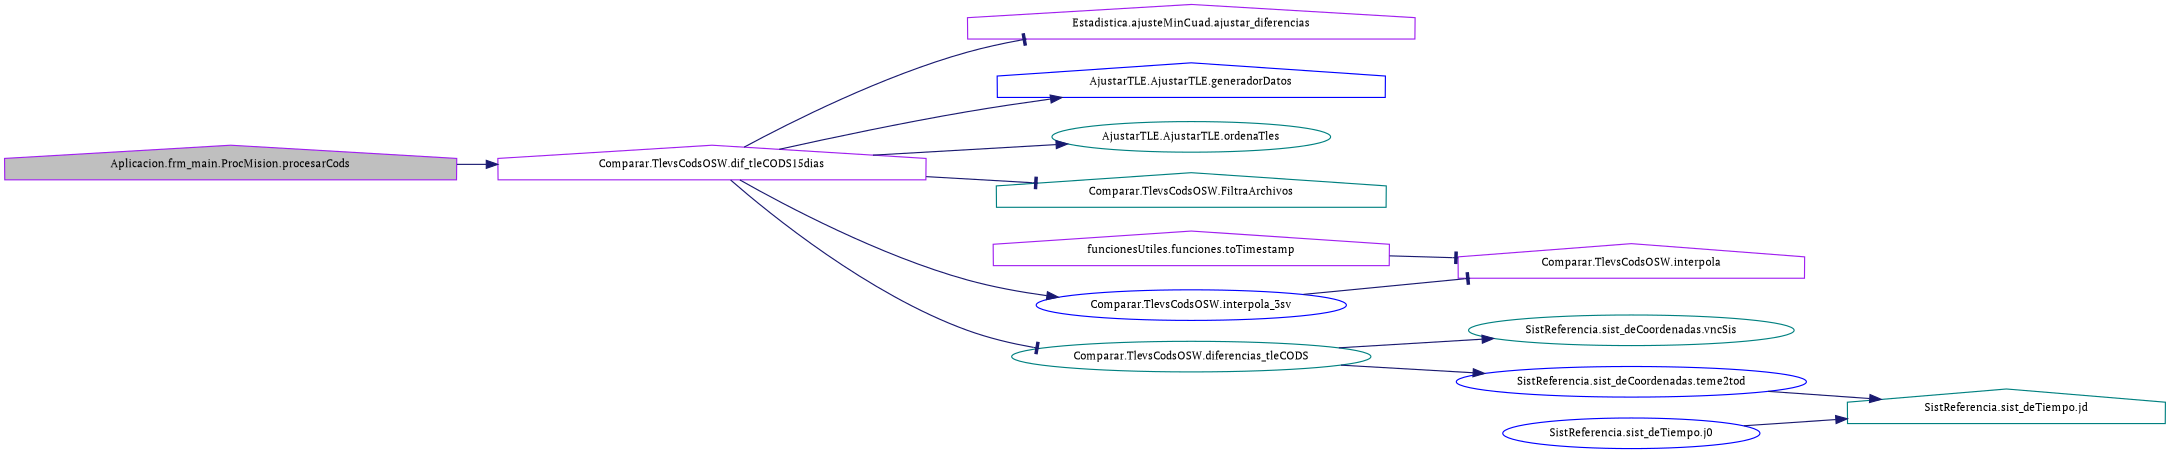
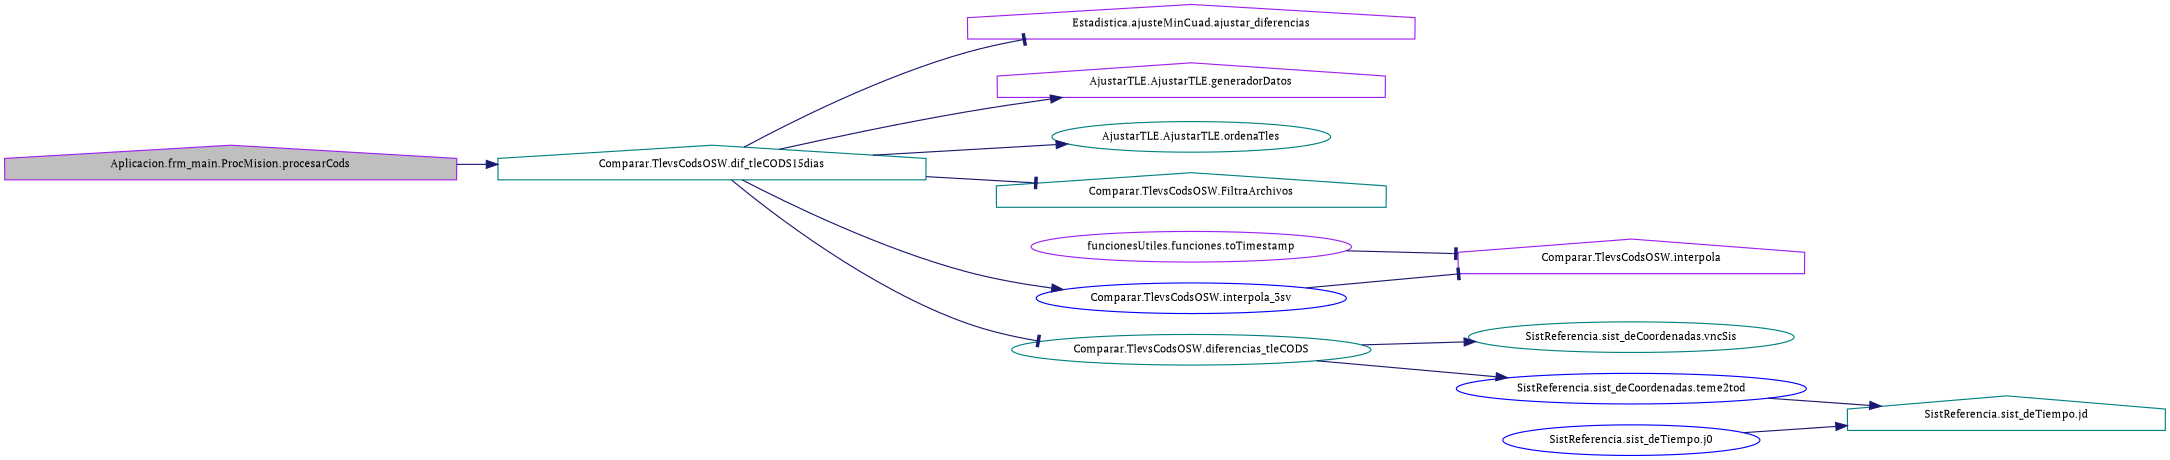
(1191, 82) -> (1191, 82)
(712, 164) -> (712, 164)
(1191, 250) -> (1191, 247)
